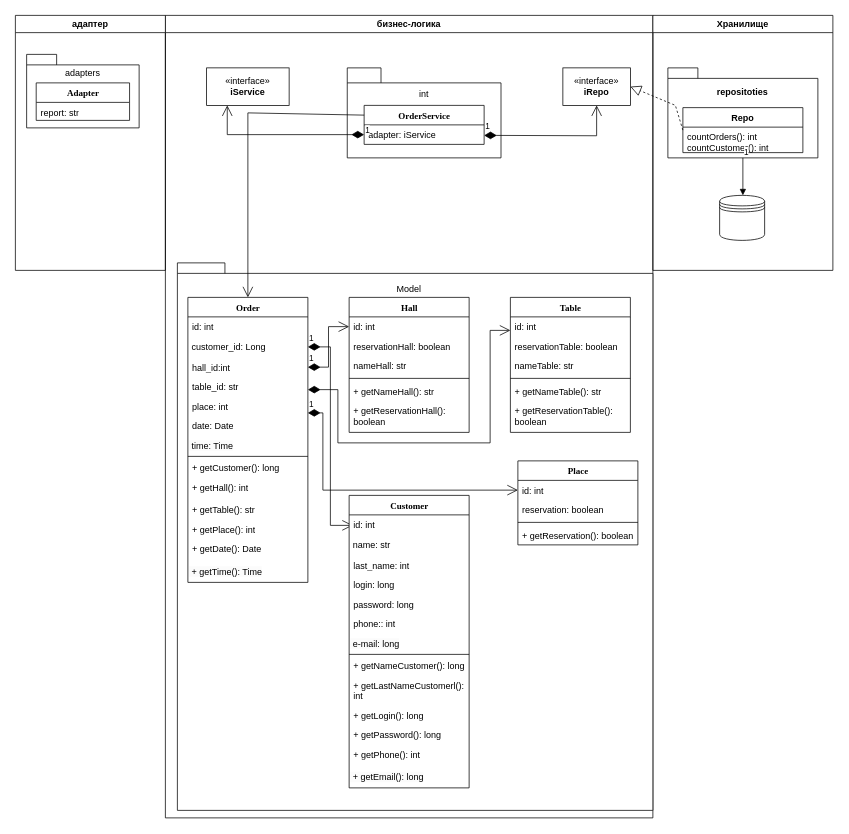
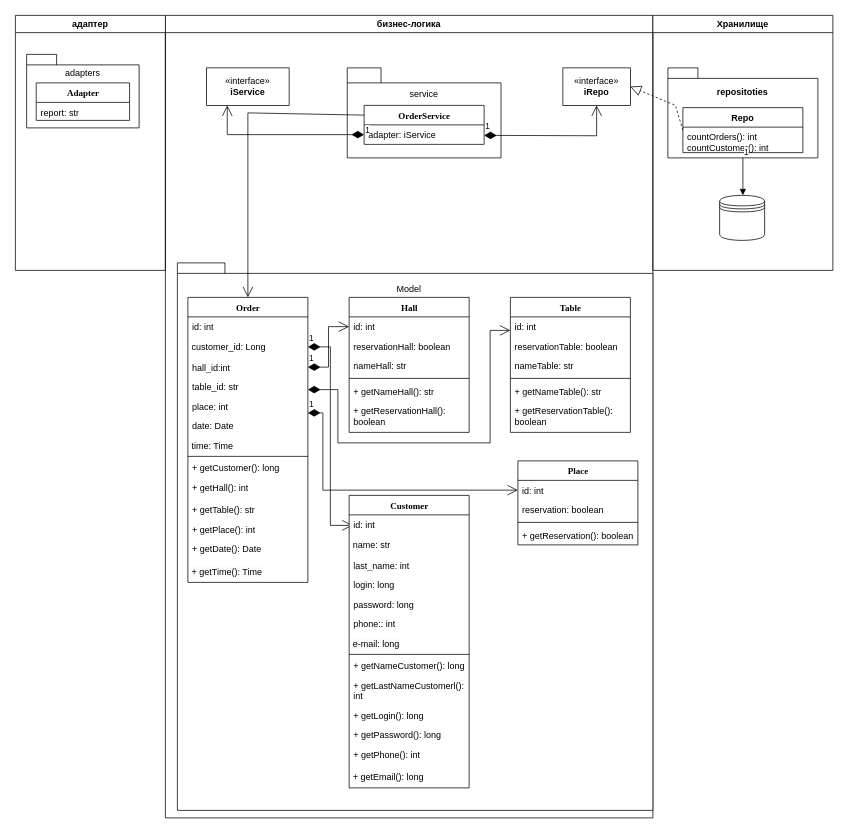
(424, 94) -> (424, 94)
